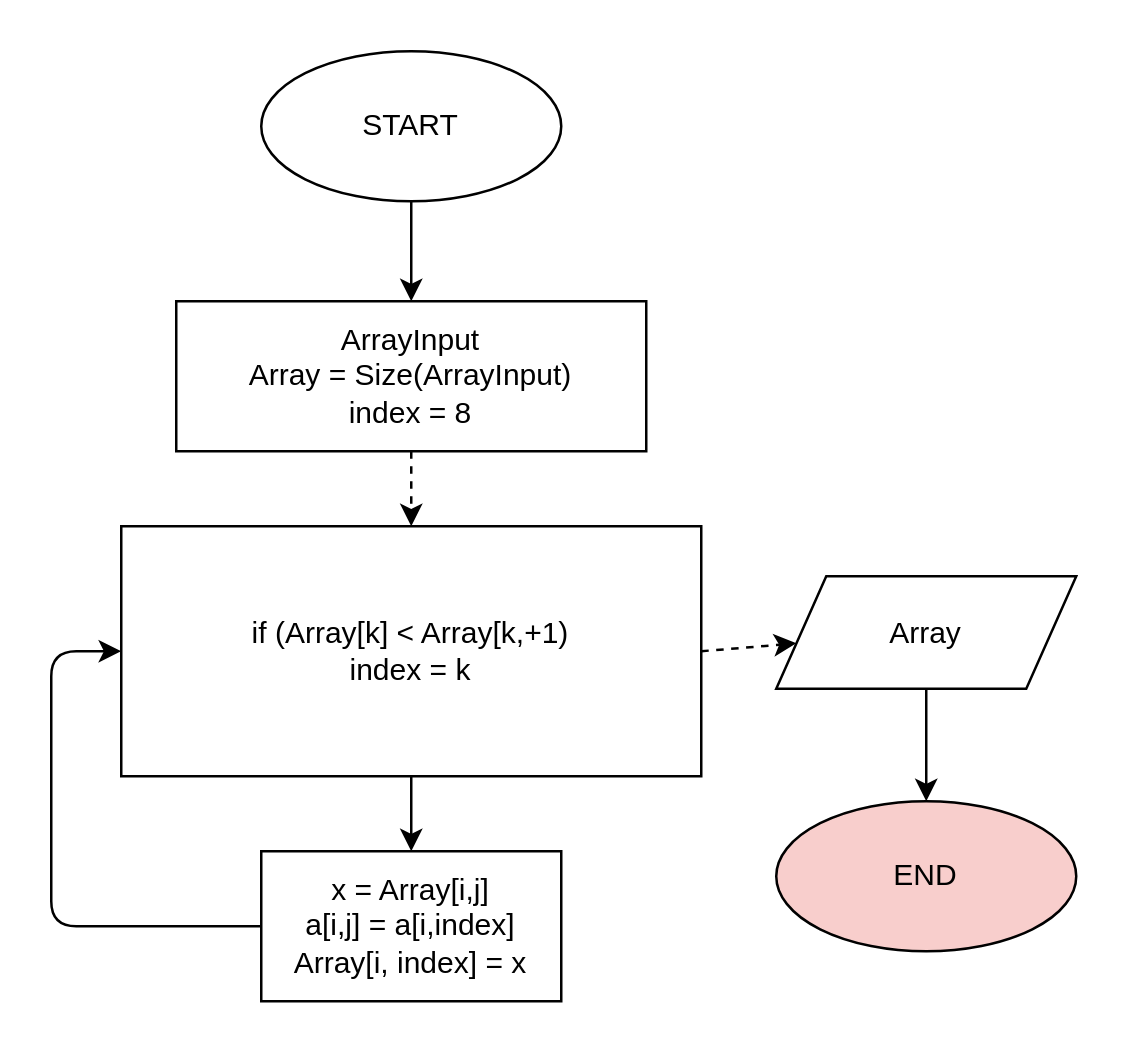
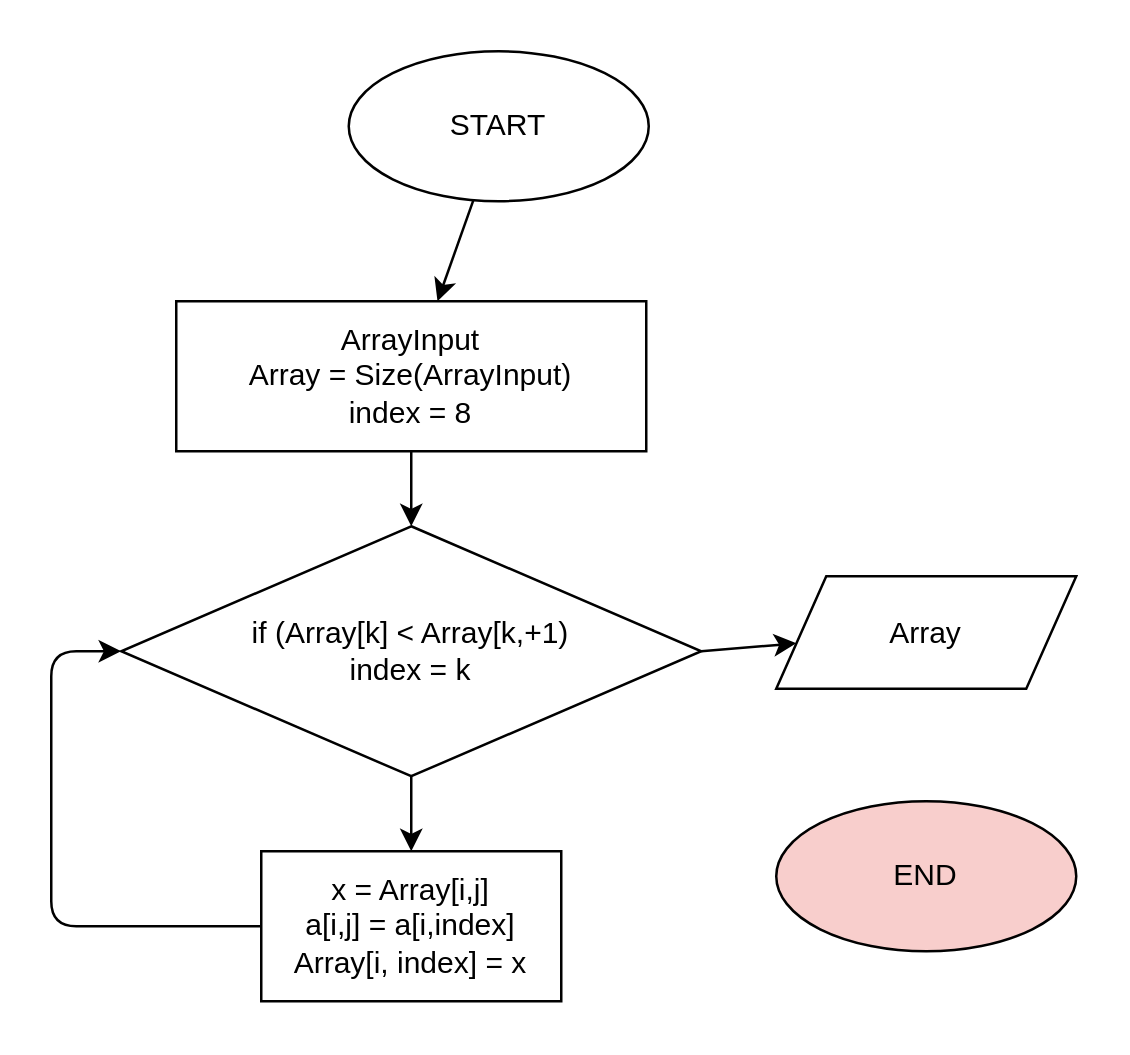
(411, 126) -> (499, 126)
(411, 482) -> (411, 482)
(738, 648) -> (738, 648)
(411, 651) -> (411, 651)
(926, 737) -> none
